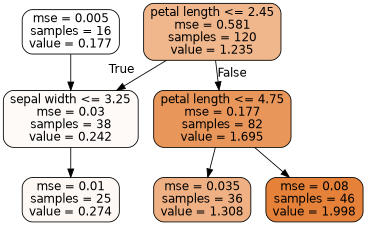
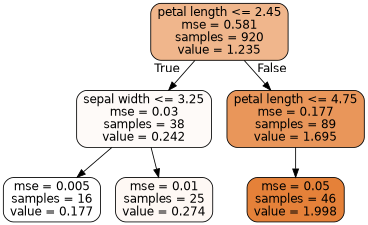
(212, 32) -> (219, 32)
(71, 68) -> (98, 160)
(222, 119) -> (296, 119)
(202, 200) -> none
(314, 200) -> (296, 200)
